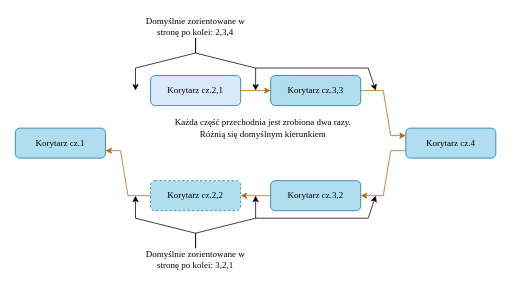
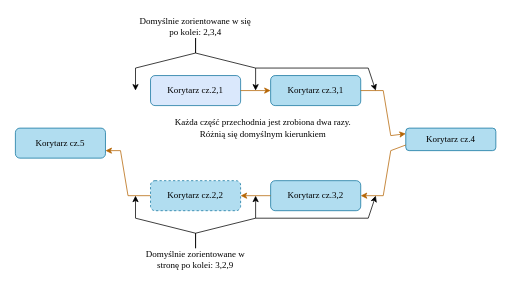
(195, 27) -> (195, 27)
(315, 90) -> (315, 90)
(60, 143) -> (60, 143)
(450, 143) -> (450, 139)
(195, 259) -> (195, 259)
